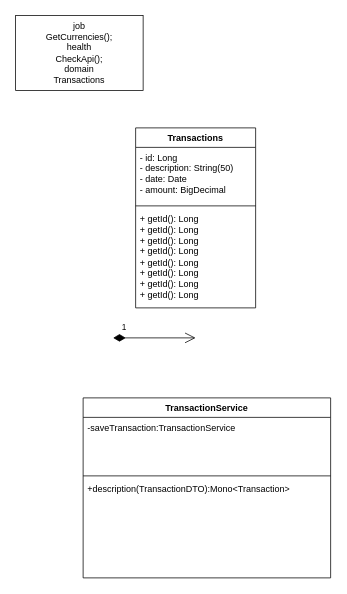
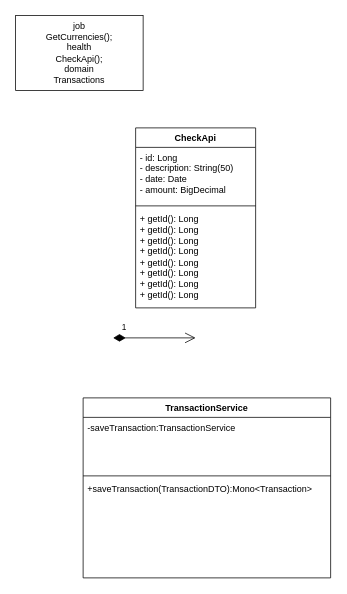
(195, 139) -> (195, 139)
(197, 490) -> (207, 495)
